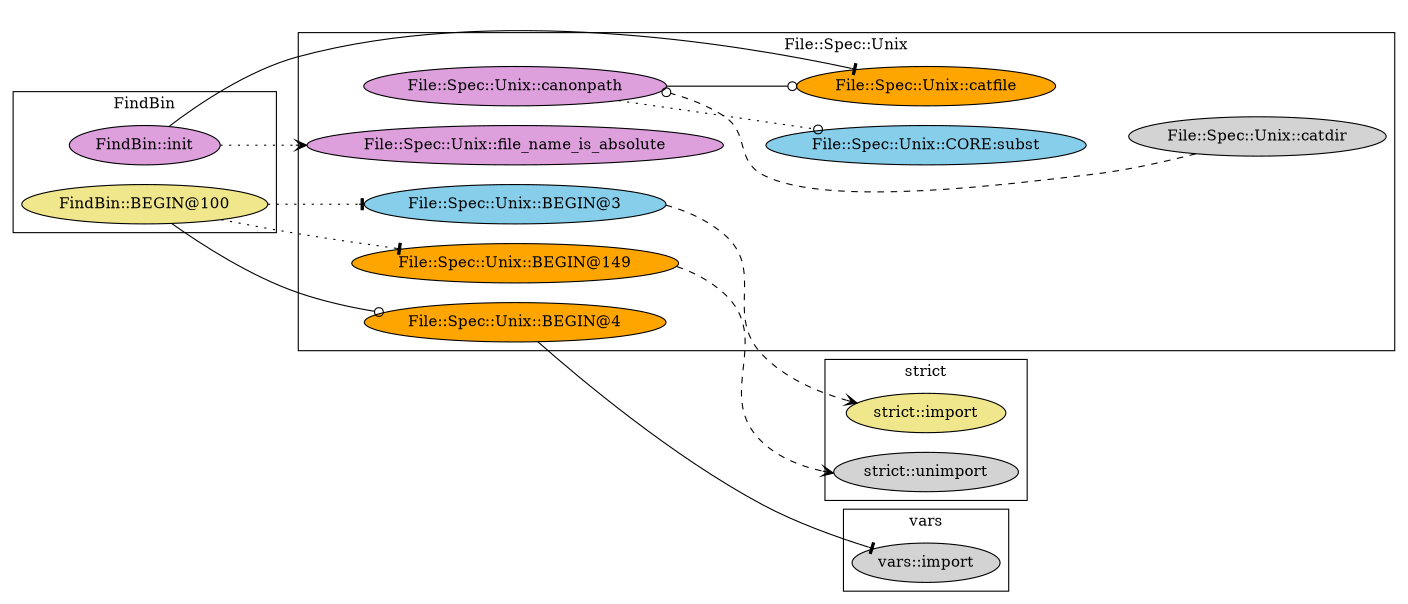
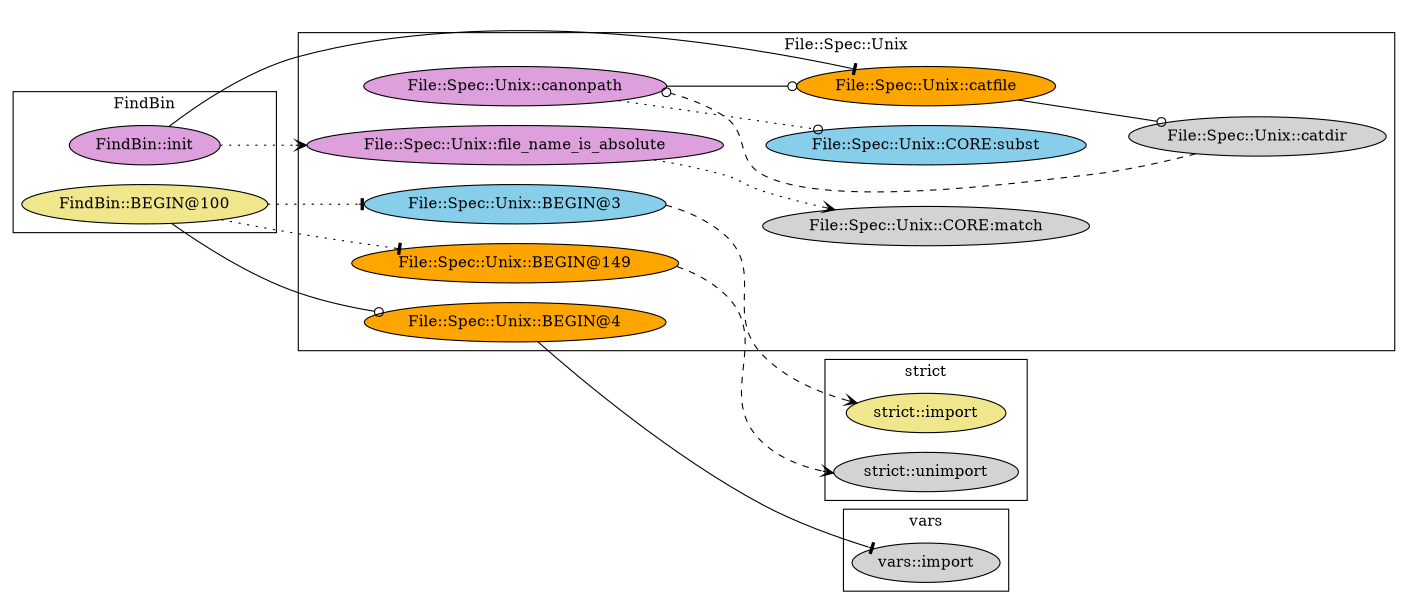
none -> (1088, 111)
none -> (926, 226)
